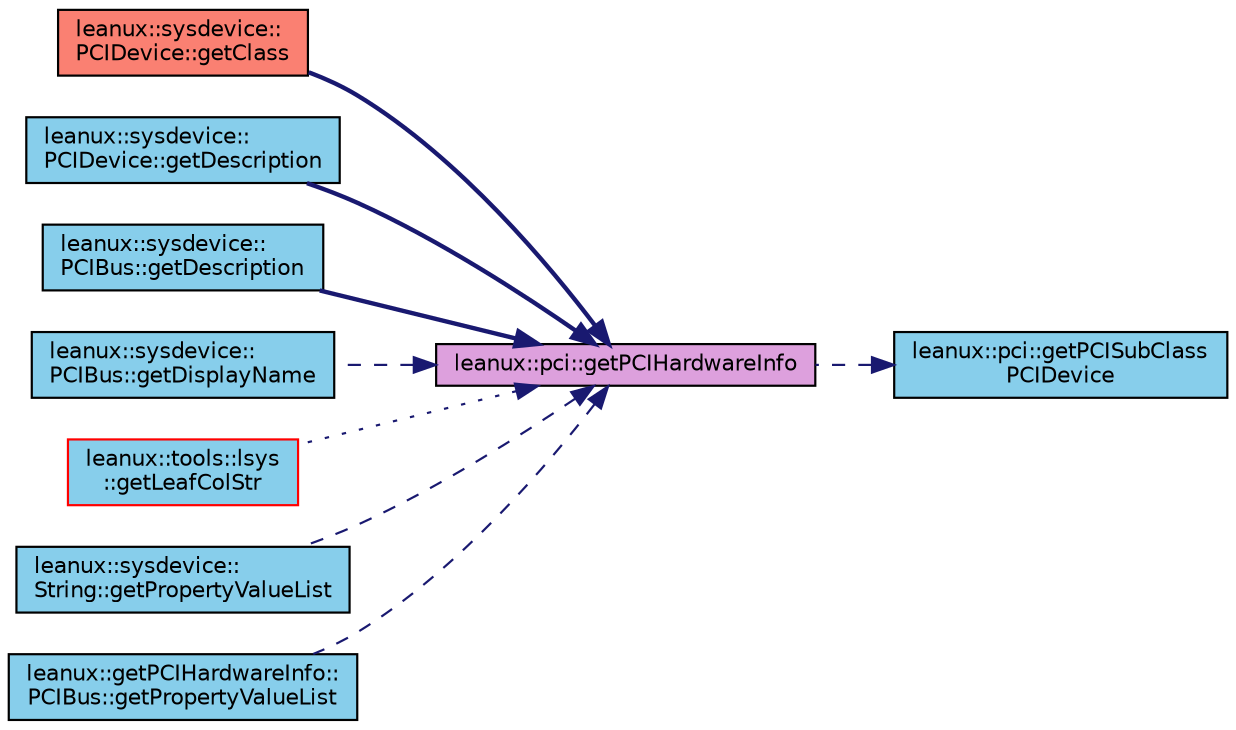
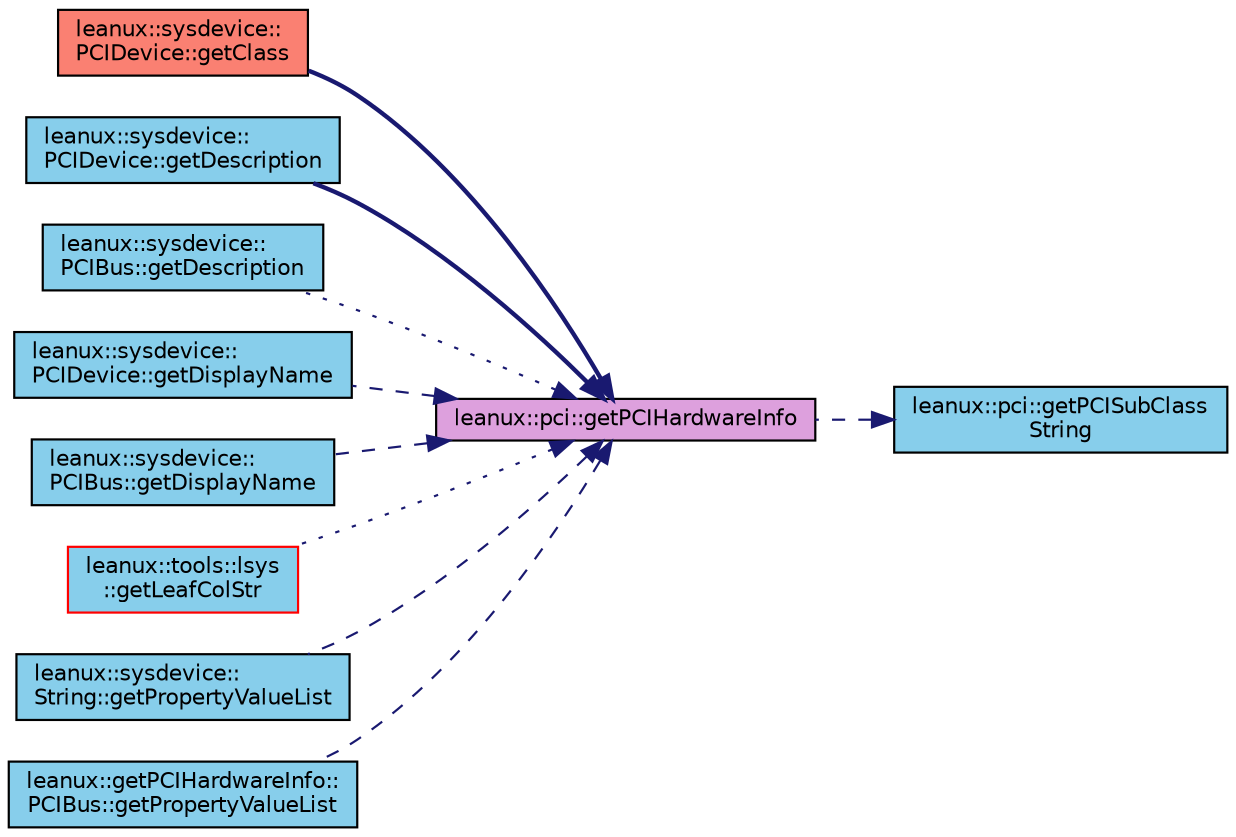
(418, 315) -> (428, 337)
none -> (183, 365)
(1061, 365) -> (1061, 420)
